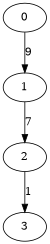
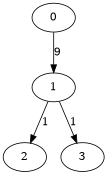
(29, 122) -> (46, 122)
(25, 188) -> (67, 119)
